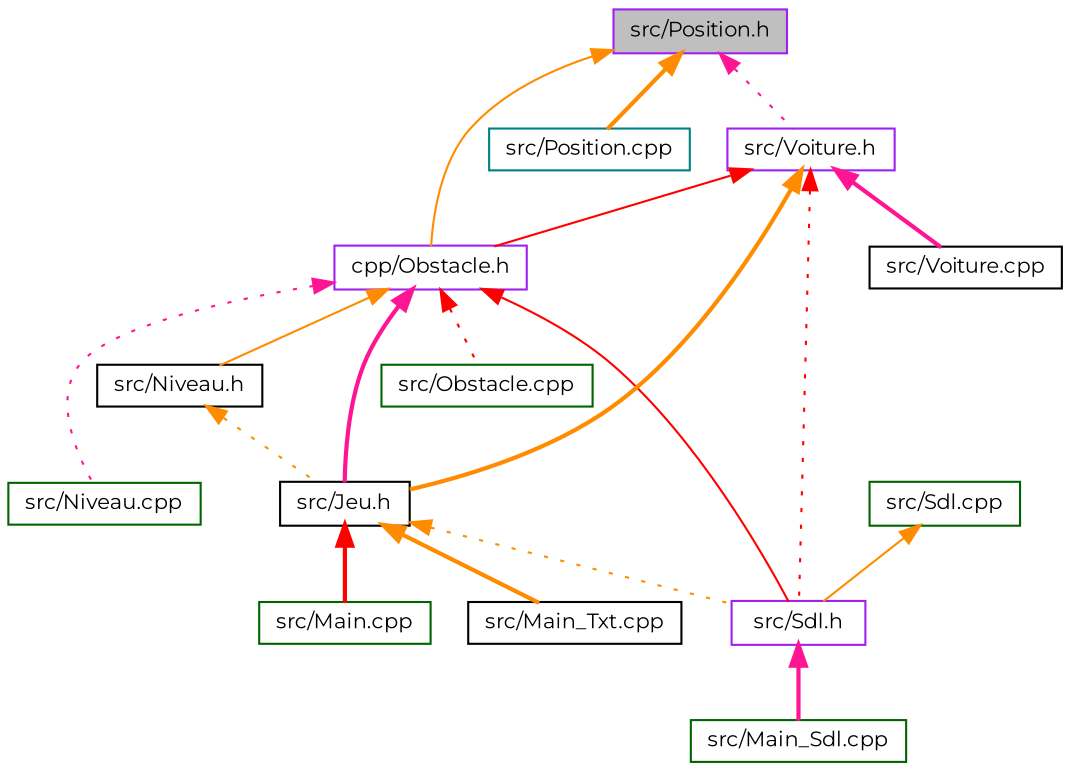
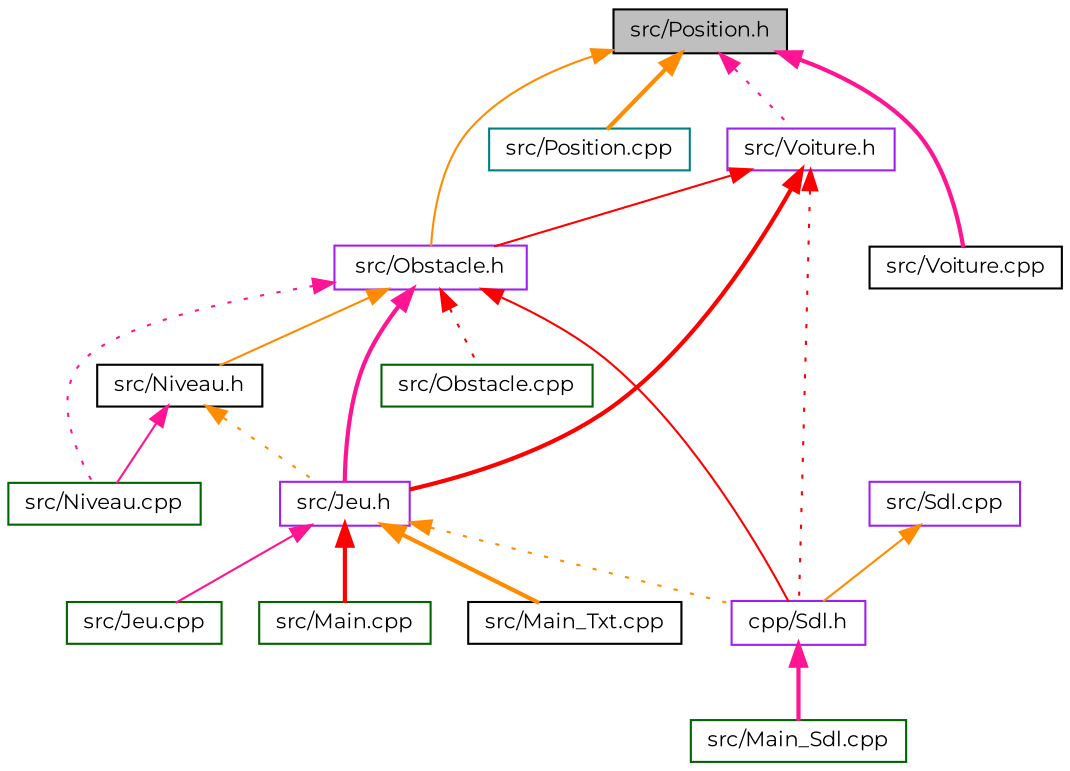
(700, 31) -> (700, 31)
(897, 215) -> (912, 127)
(431, 268) -> (431, 268)
(647, 378) -> (647, 378)
none -> (136, 453)
(345, 504) -> (345, 504)
(945, 504) -> (945, 504)
none -> (144, 623)
(798, 623) -> (798, 623)
